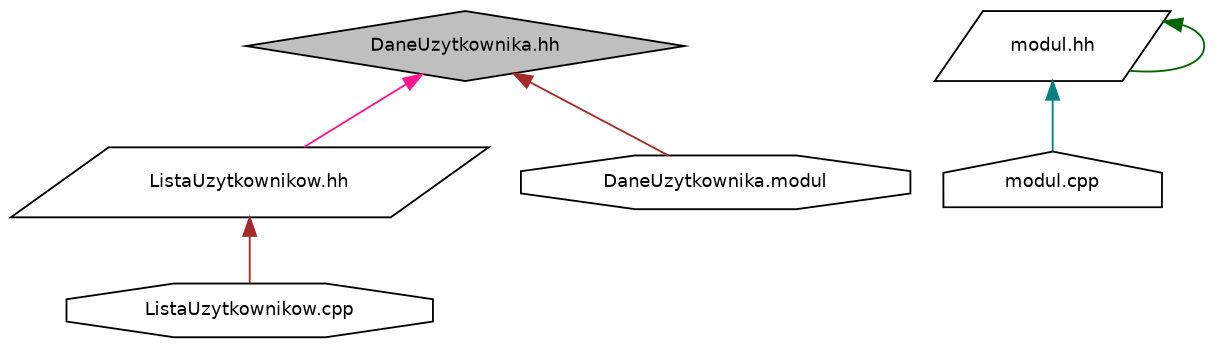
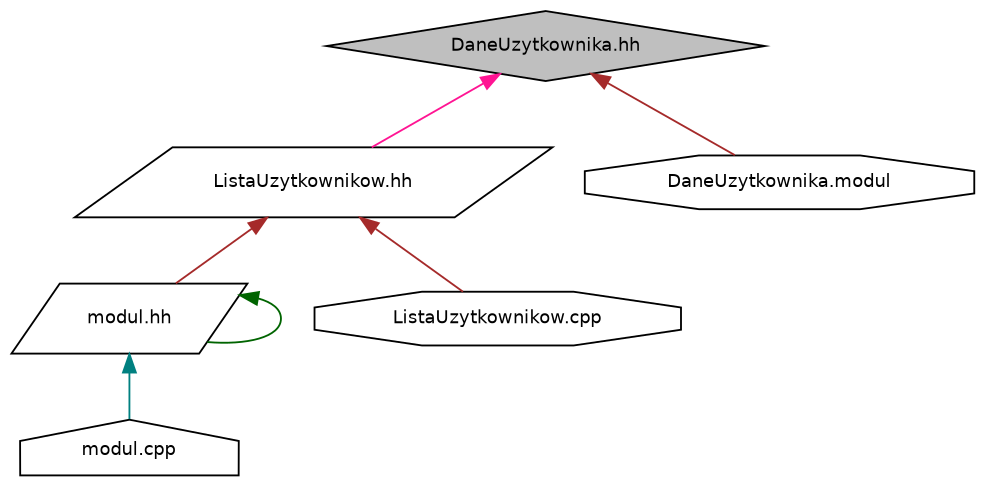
none -> (214, 256)
